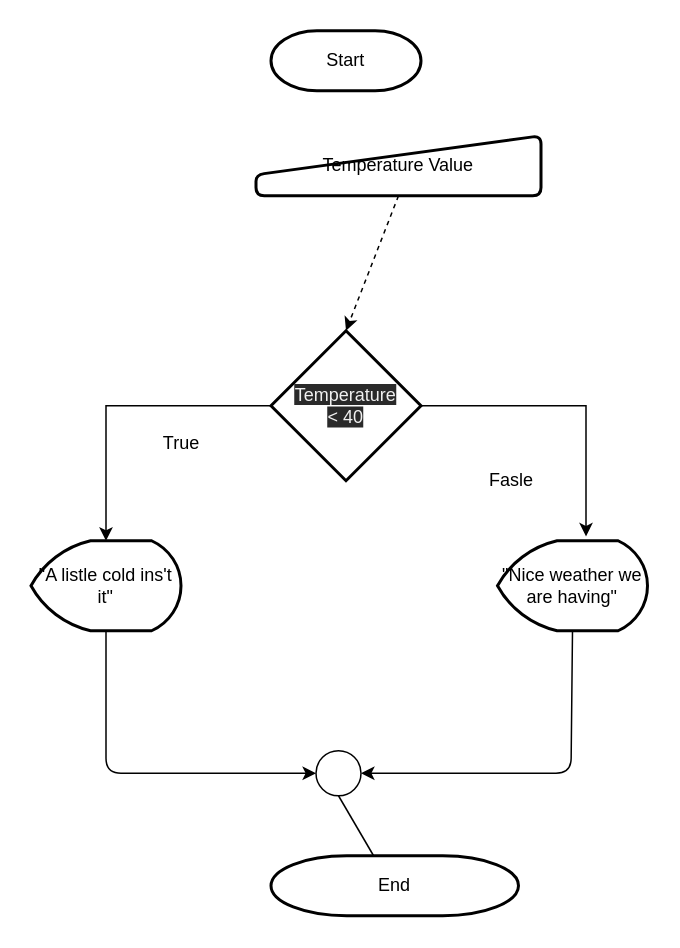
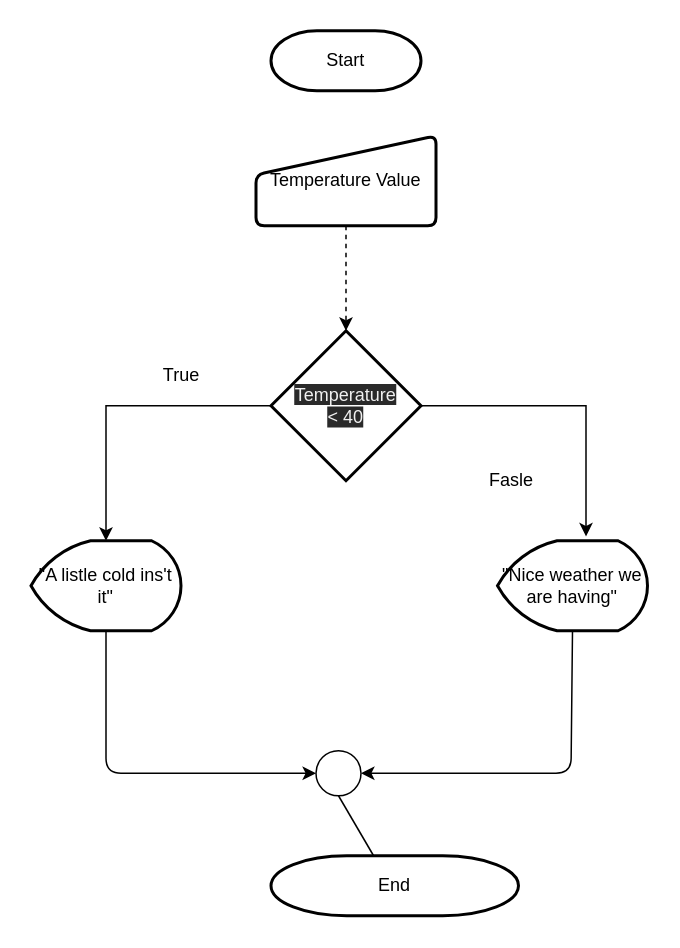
(398, 166) -> (346, 181)
(181, 443) -> (181, 376)
